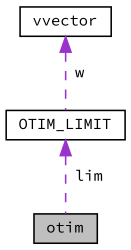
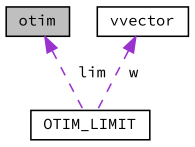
(66, 185) -> (68, 80)
